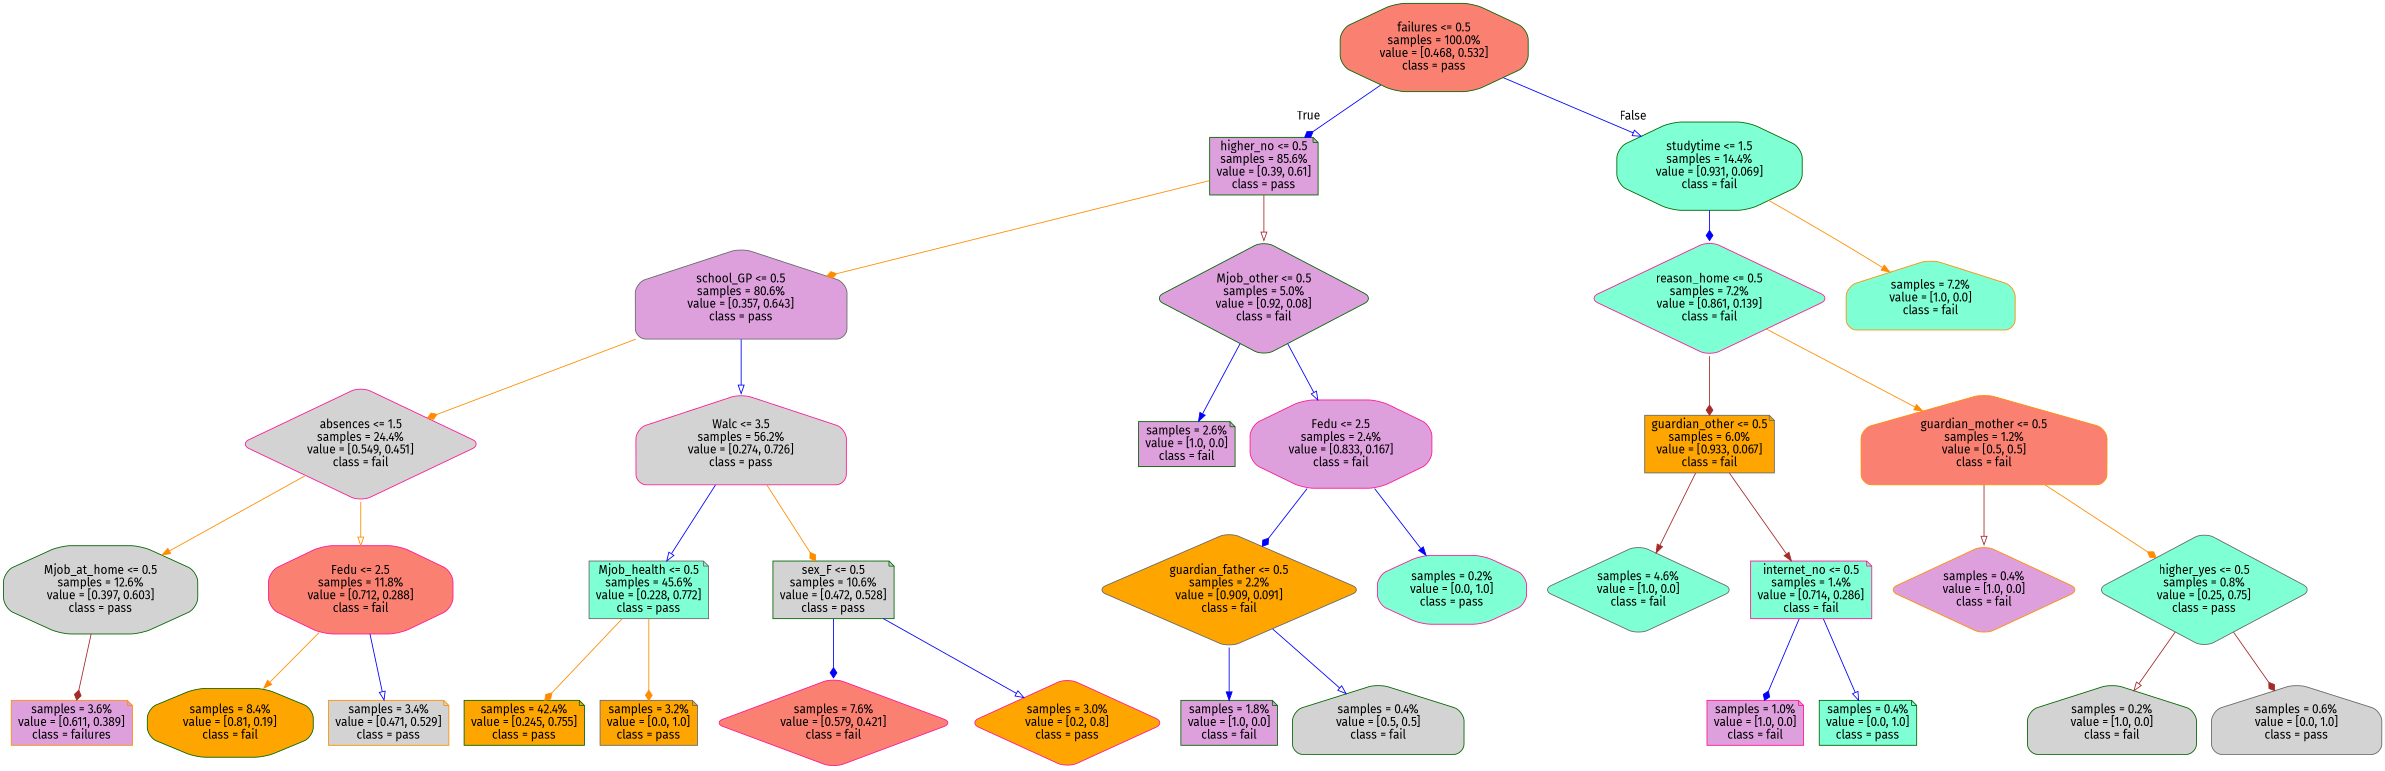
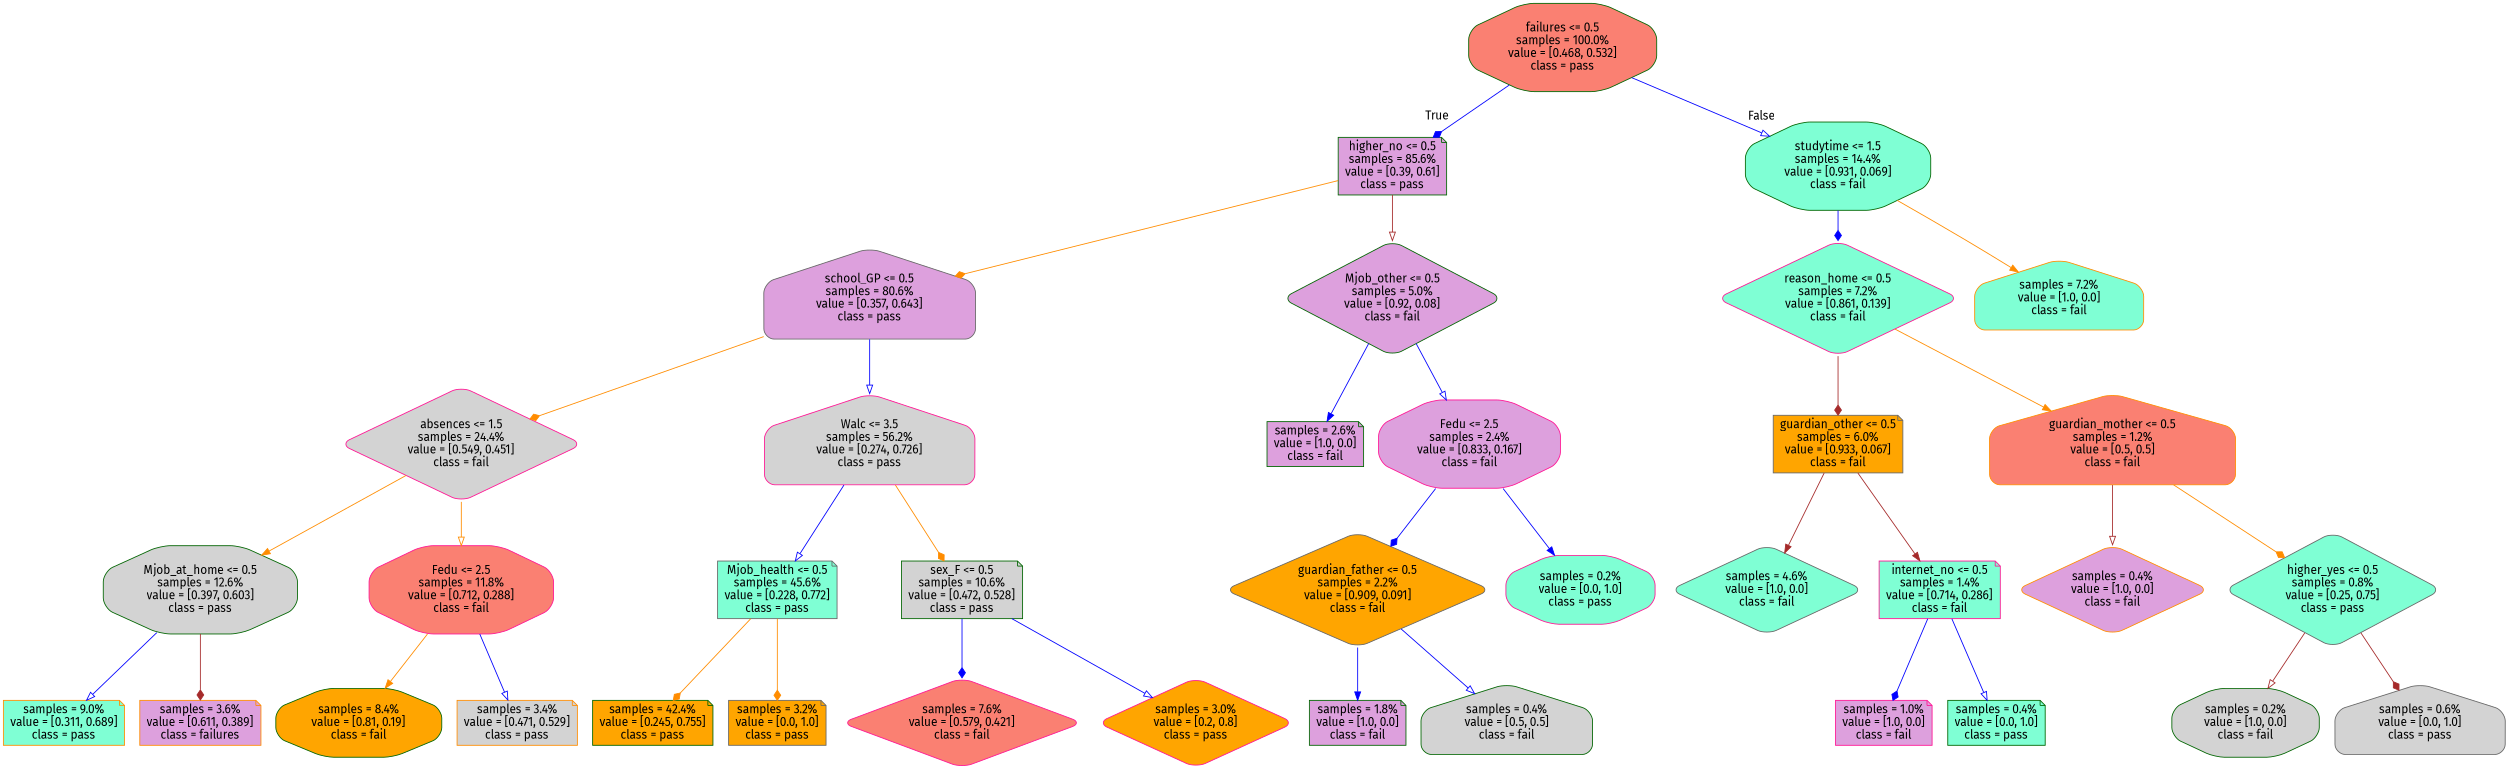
none -> (64, 723)
(2112, 723) -> (2246, 723)
